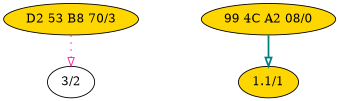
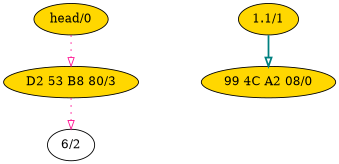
none -> (71, 19)
(71, 19) -> (71, 82)
(268, 46) -> (268, 46)
(71, 82) -> (71, 145)
